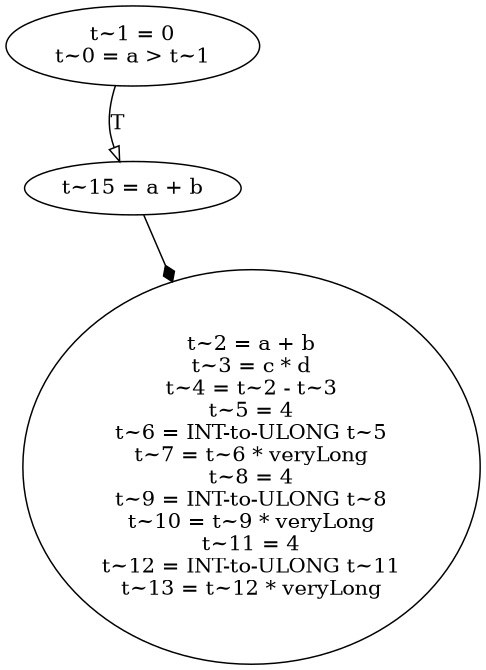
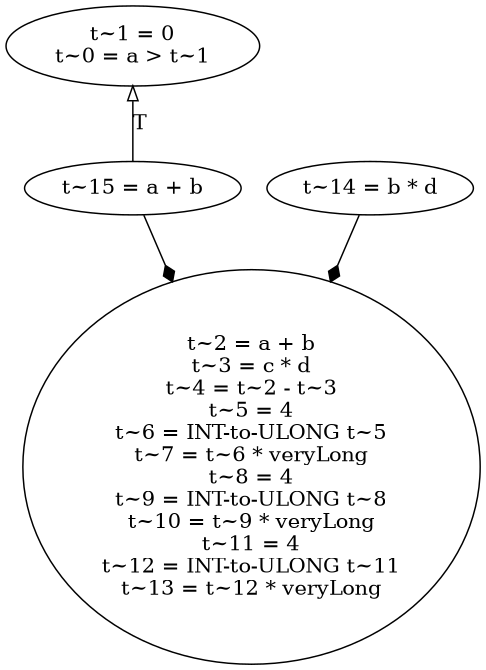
(109, 117) -> (133, 131)
none -> (370, 188)
